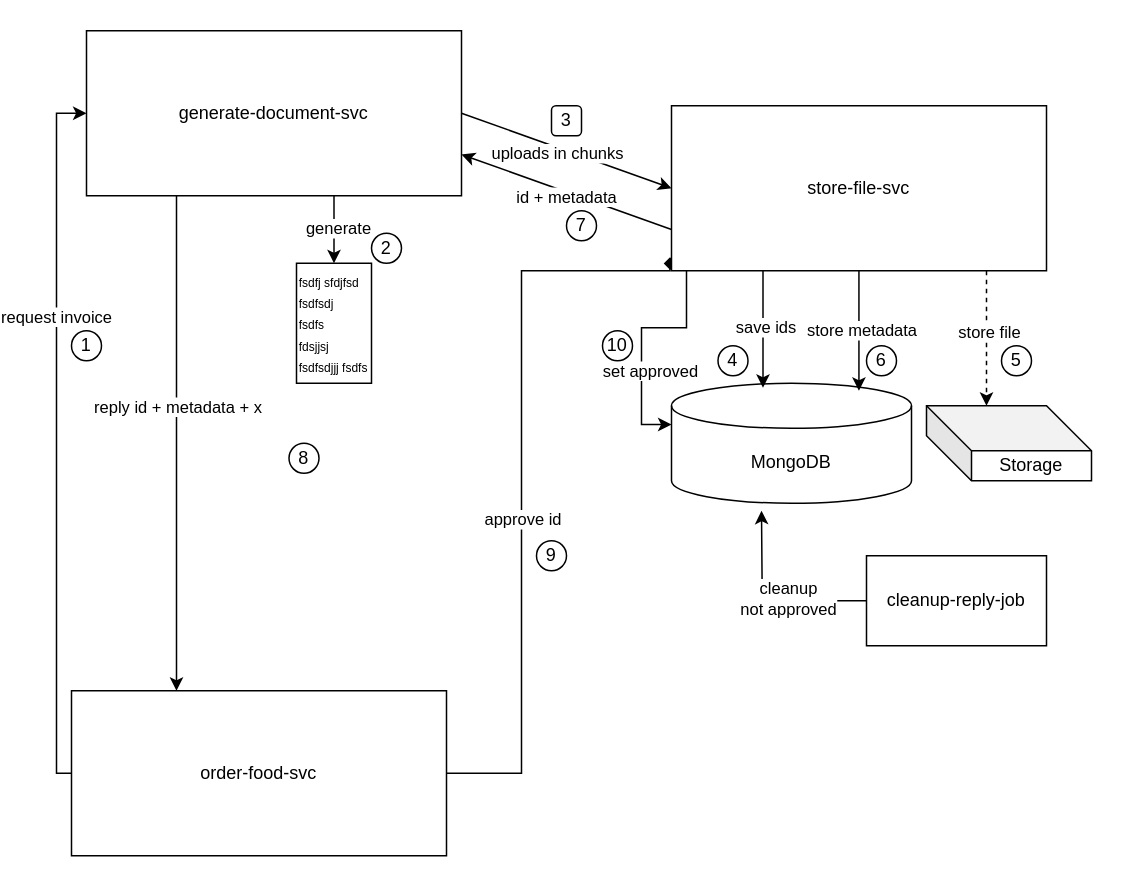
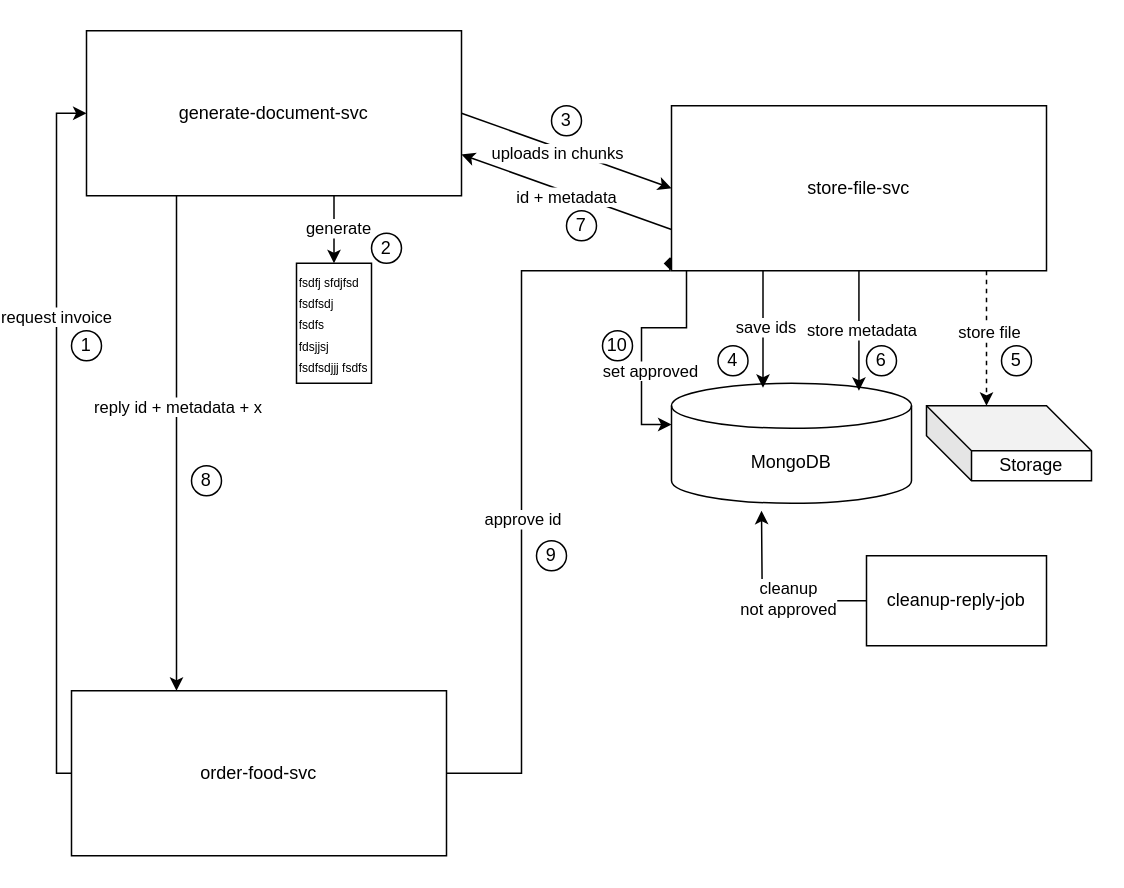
(566, 121) -> (566, 121)
(304, 458) -> (206, 481)
